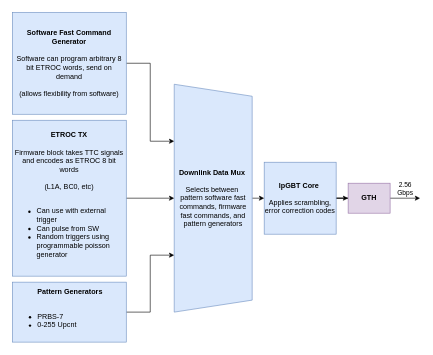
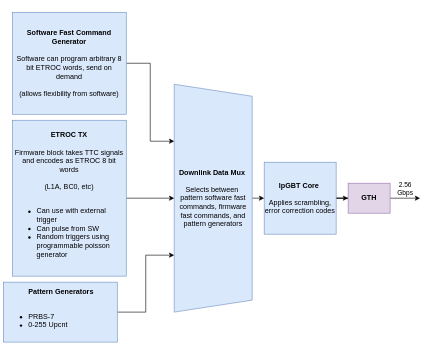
(69, 312) -> (60, 312)
